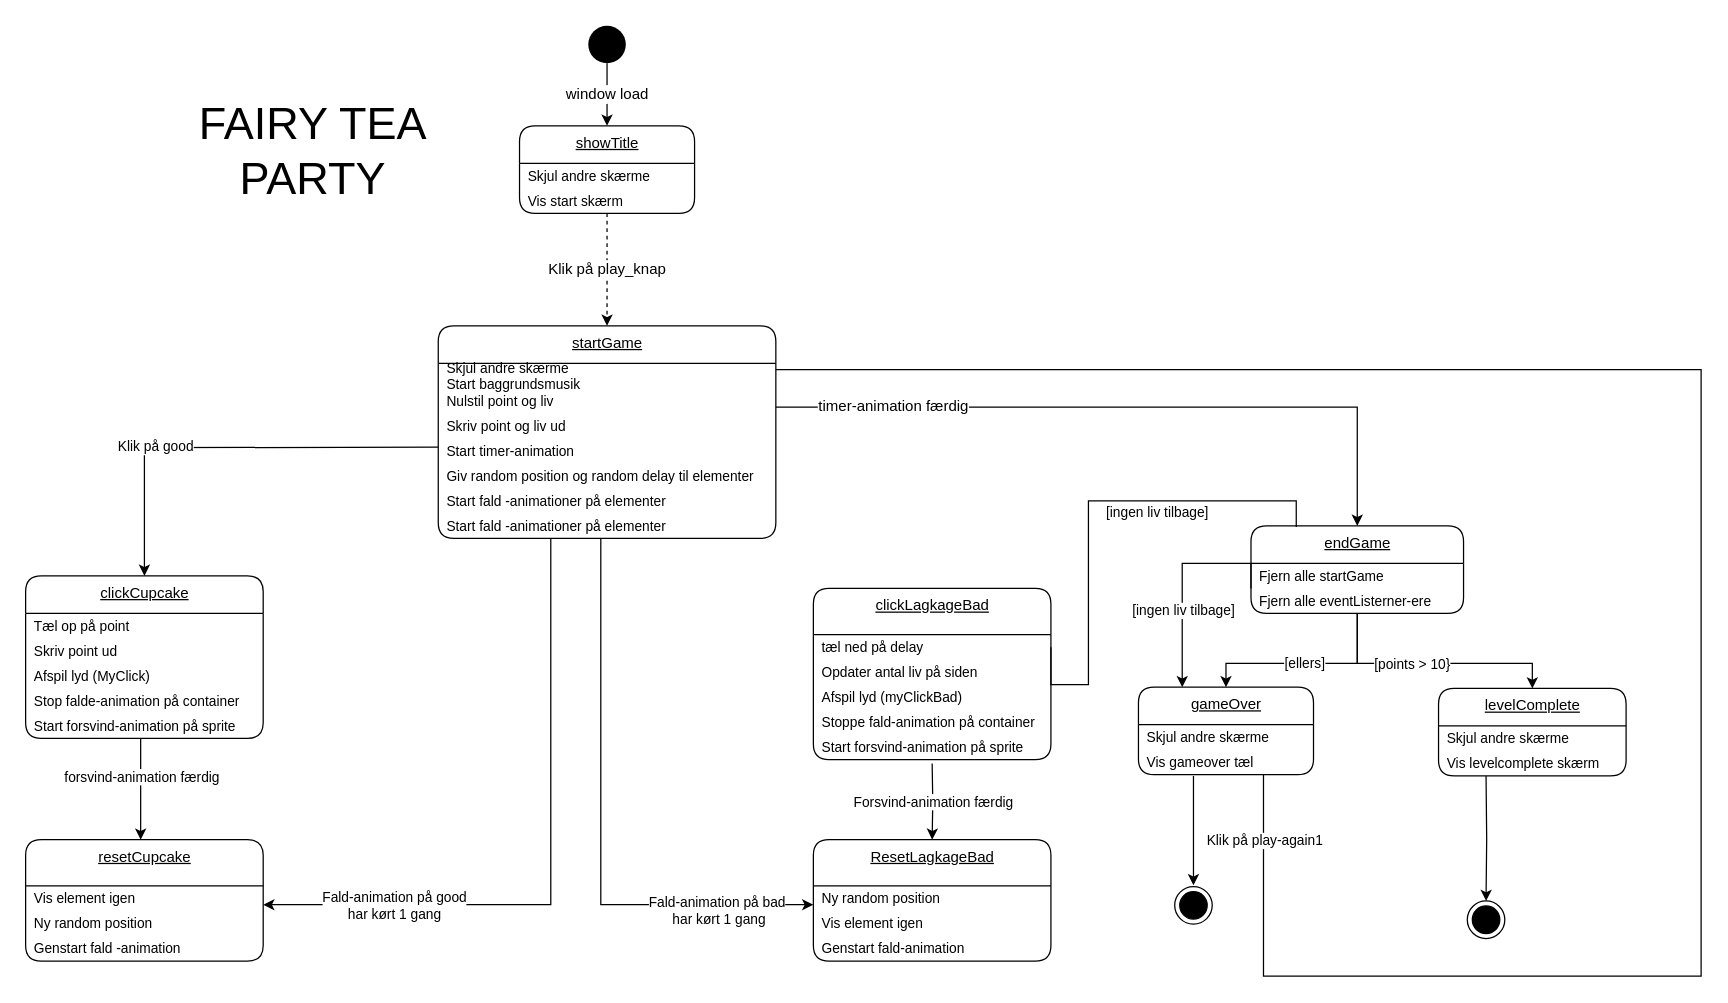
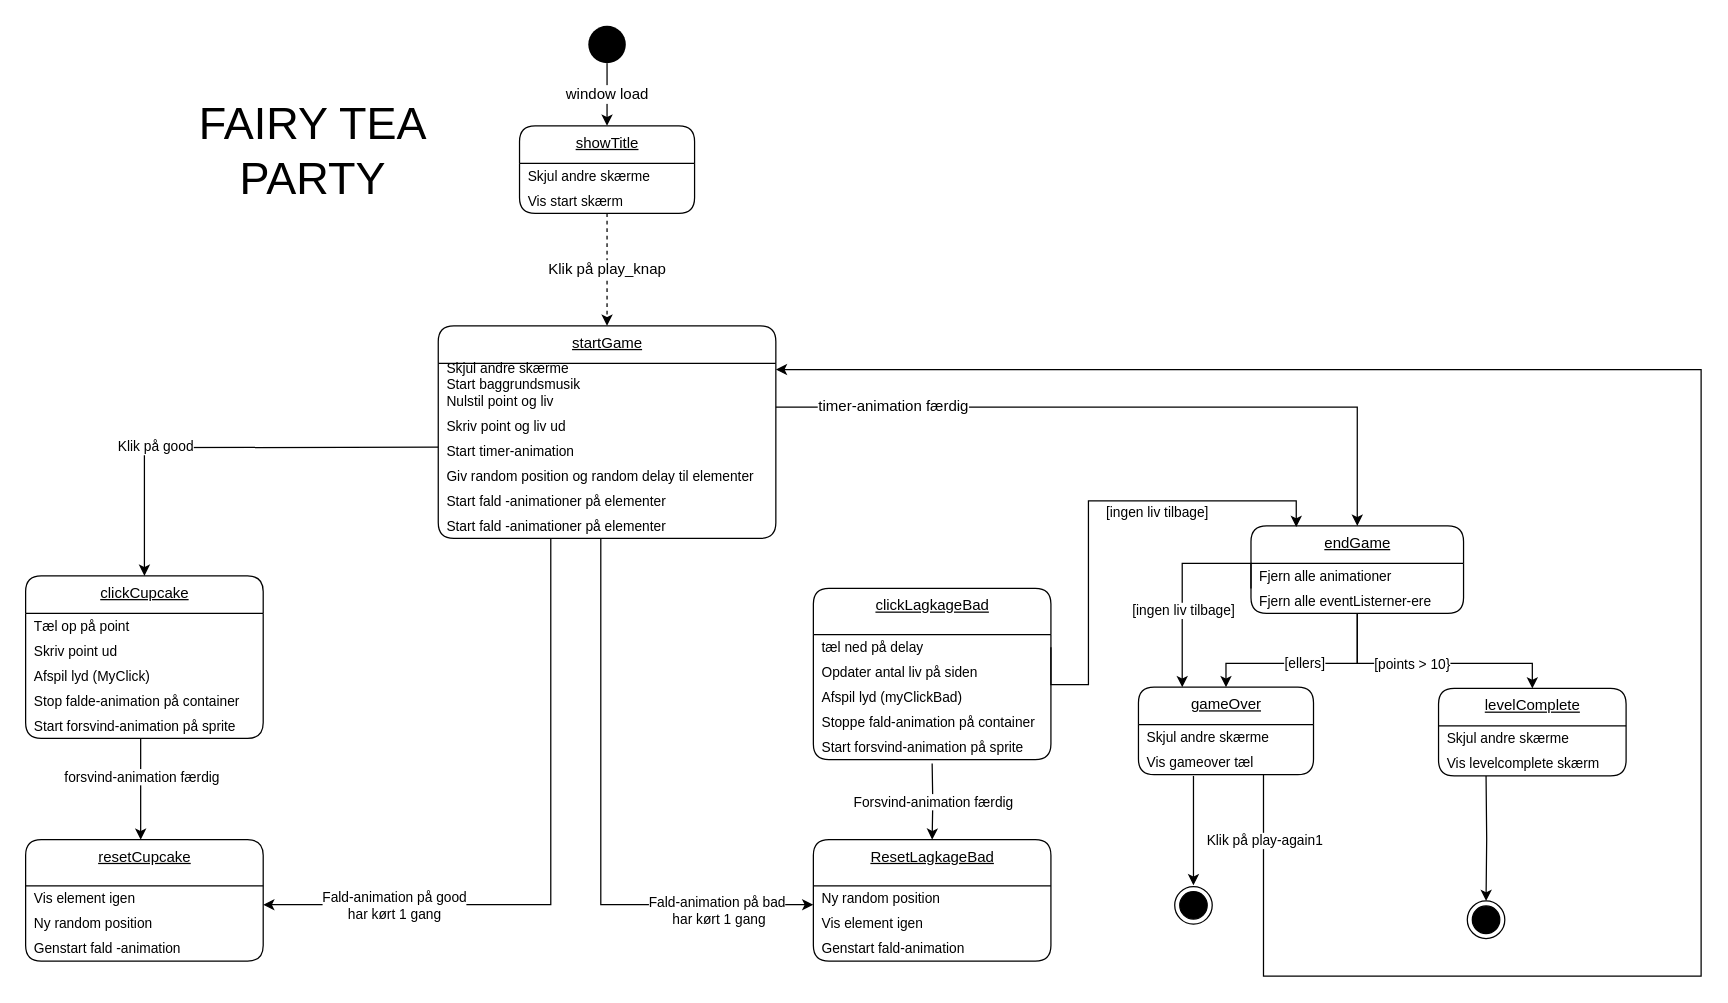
(782, 369) -> (786, 369)
(1296, 520) -> (1296, 517)
(1329, 576) -> (1333, 576)
